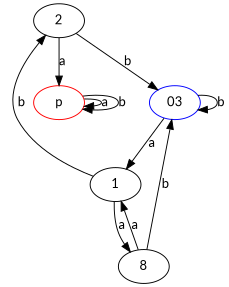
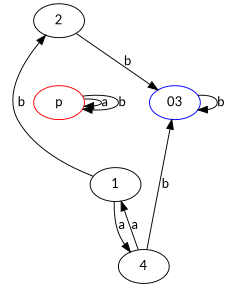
(59, 57) -> none
(148, 140) -> none
(144, 266) -> (144, 266)
